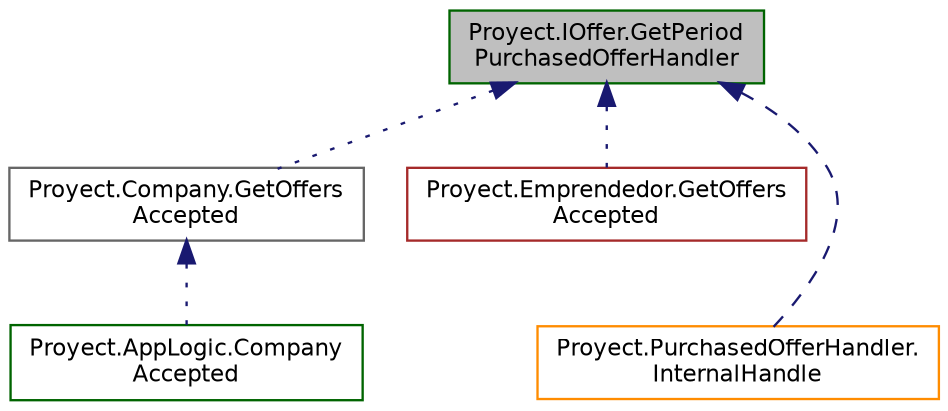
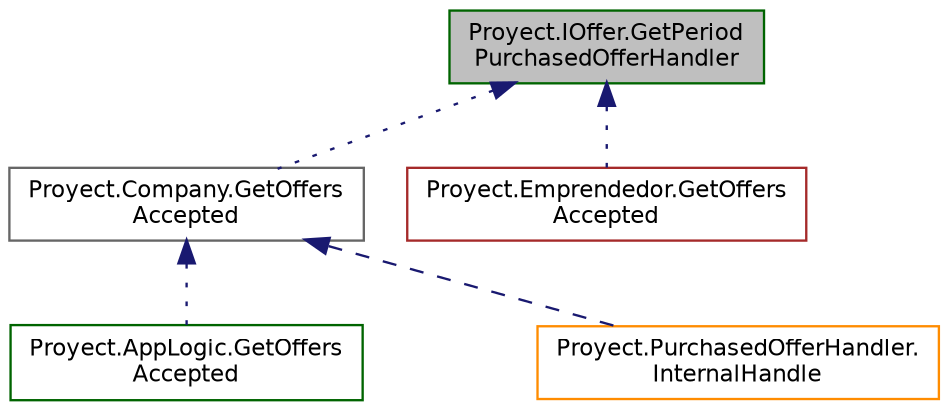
(837, 198) -> (474, 287)
(187, 363) -> (187, 363)
